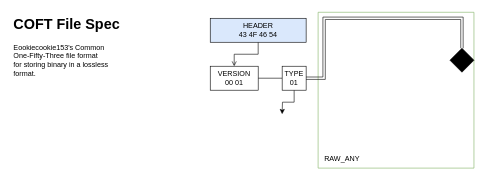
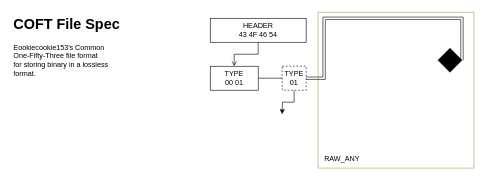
(258, 30) -> (258, 30)
(462, 60) -> (450, 60)
(234, 78) -> (234, 78)
(294, 78) -> (294, 78)
